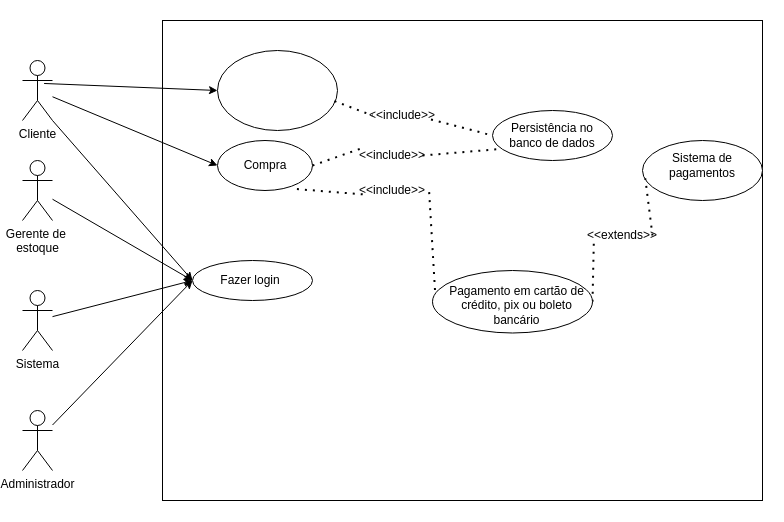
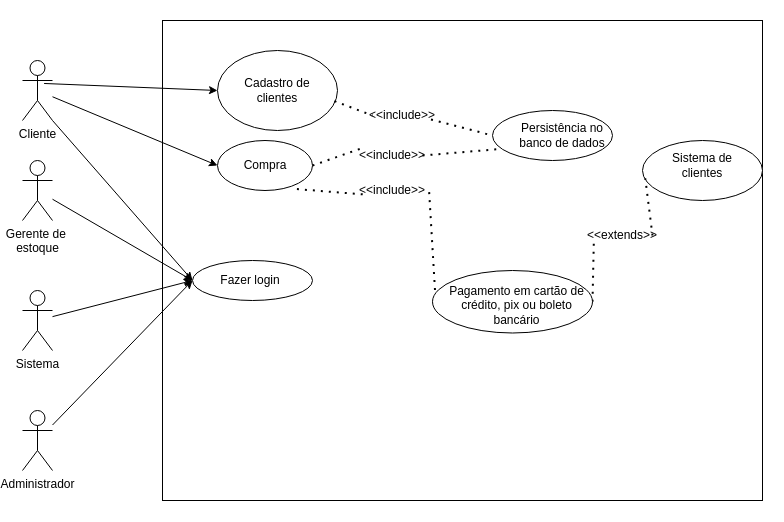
none -> (278, 91)
(553, 136) -> (563, 136)
(703, 166) -> (703, 166)
